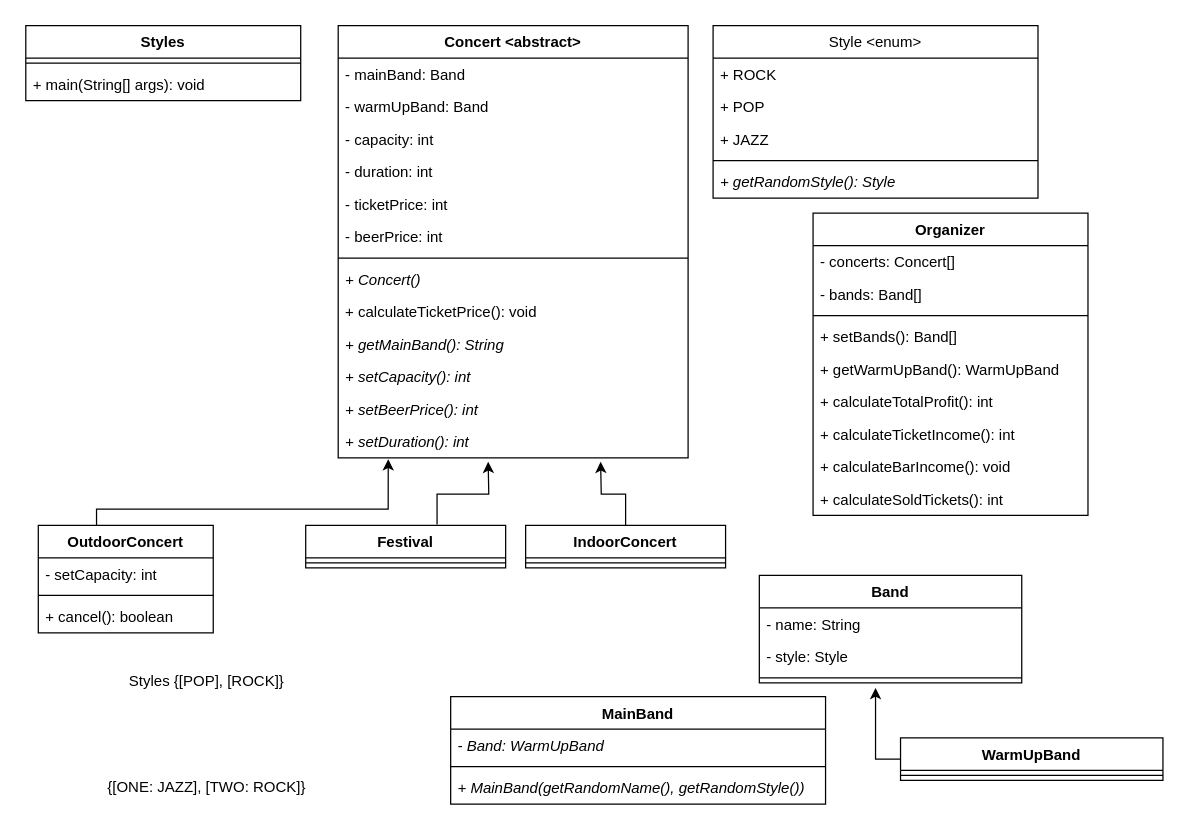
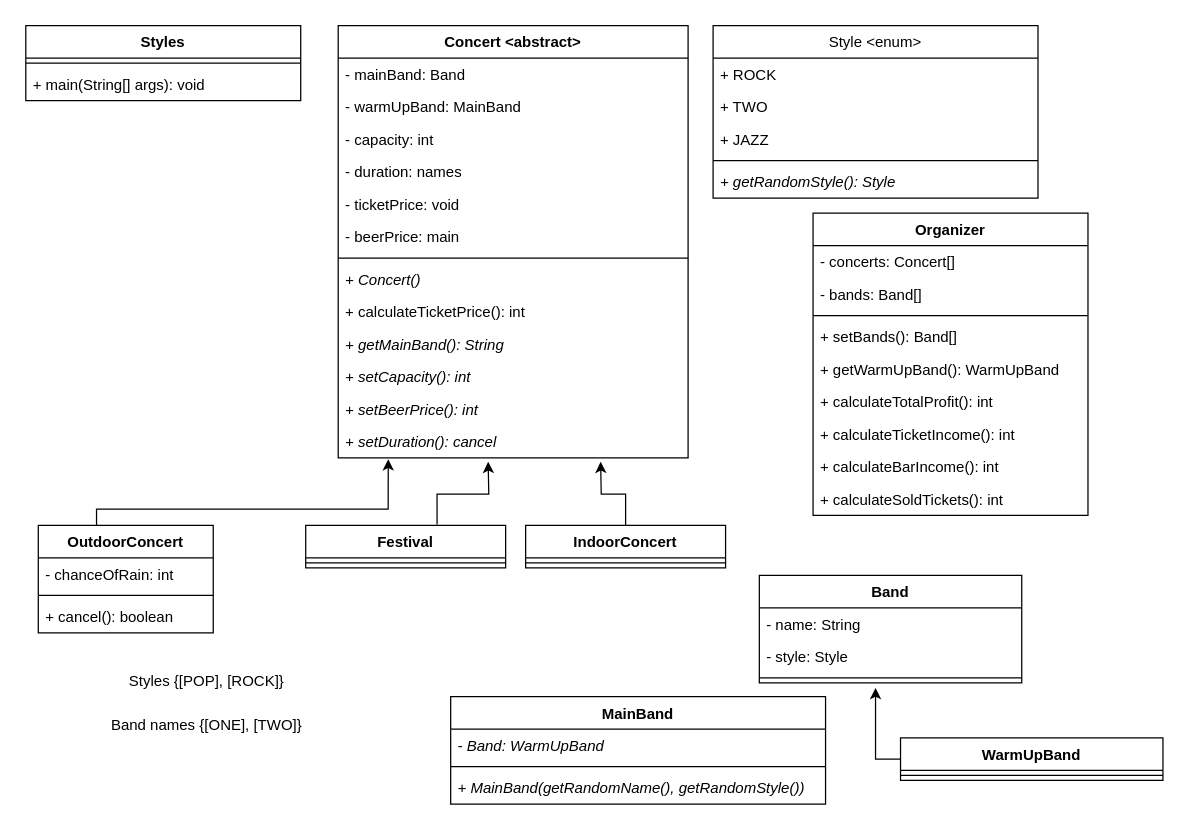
(415, 108) -> (430, 108)
(739, 108) -> (739, 108)
(398, 173) -> (409, 173)
(409, 205) -> (413, 205)
(402, 238) -> (407, 238)
(455, 313) -> (451, 313)
(419, 443) -> (432, 443)
(926, 468) -> (922, 468)
(111, 575) -> (115, 575)
none -> (207, 726)
(207, 788) -> none
